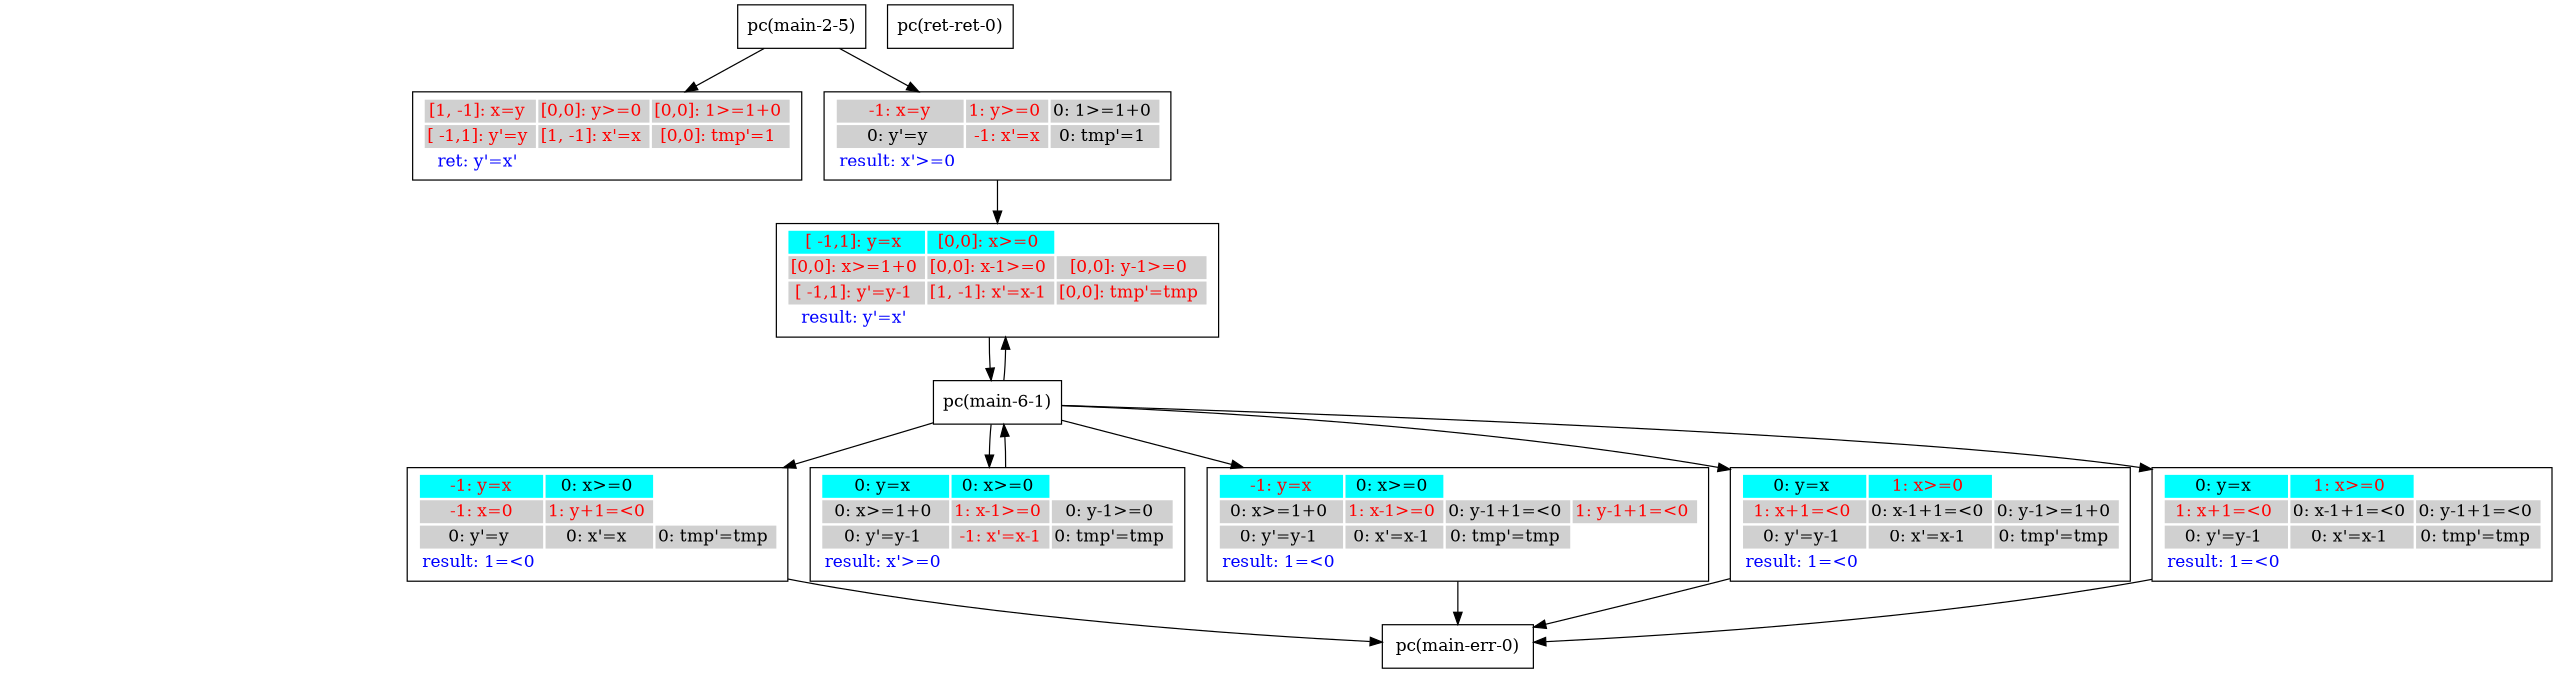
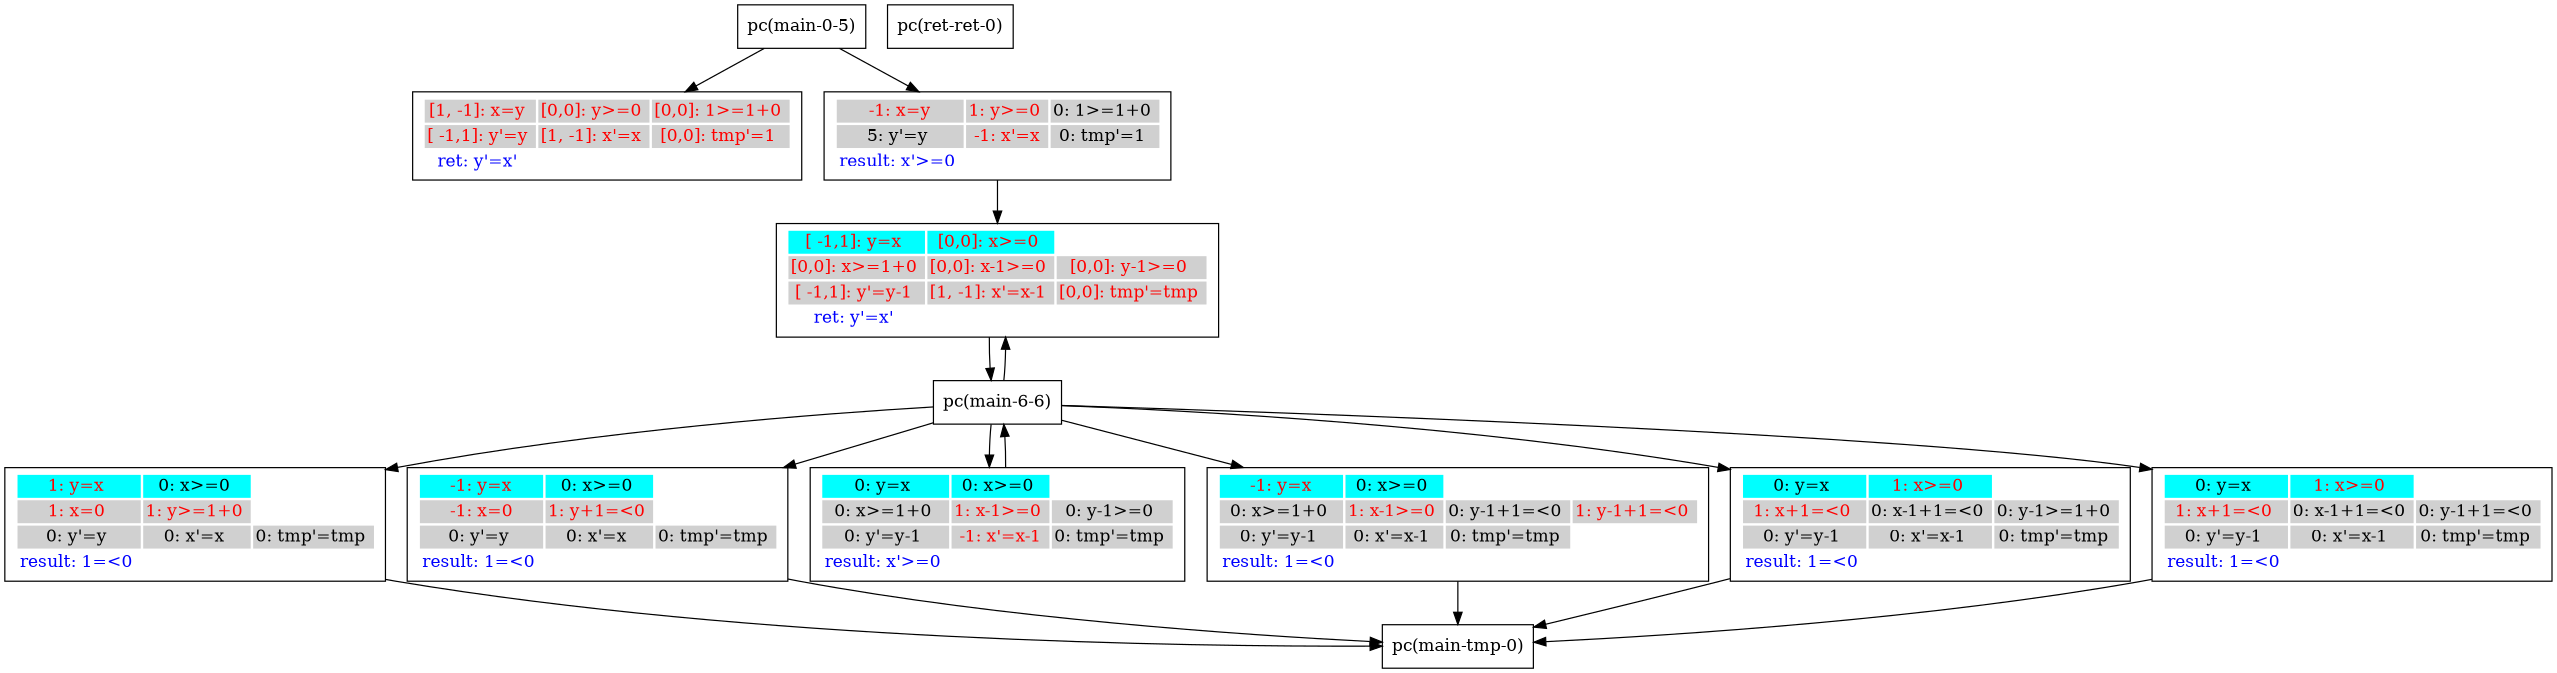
(802, 27) -> (802, 27)
(900, 136) -> (900, 136)
(857, 318) -> (857, 318)
(997, 402) -> (997, 402)
none -> (195, 524)
(1458, 646) -> (1458, 646)
